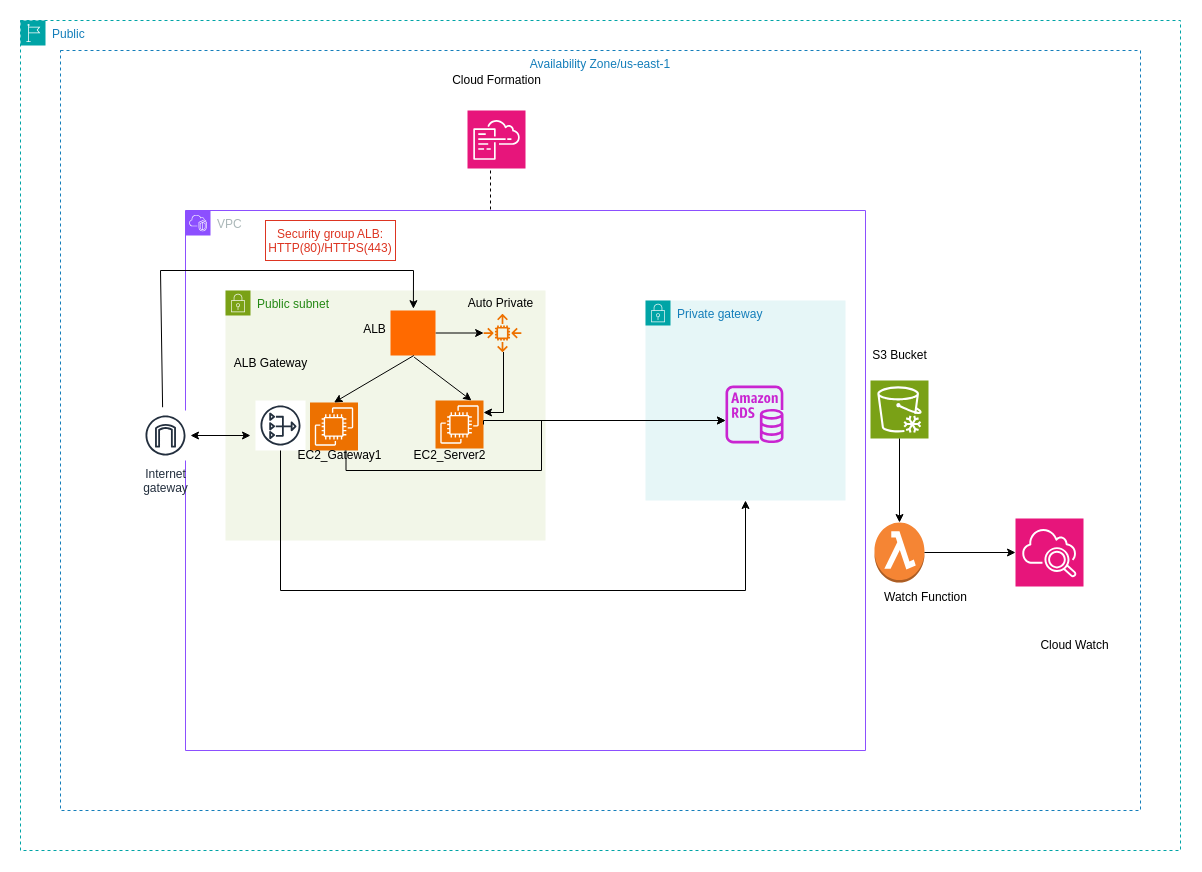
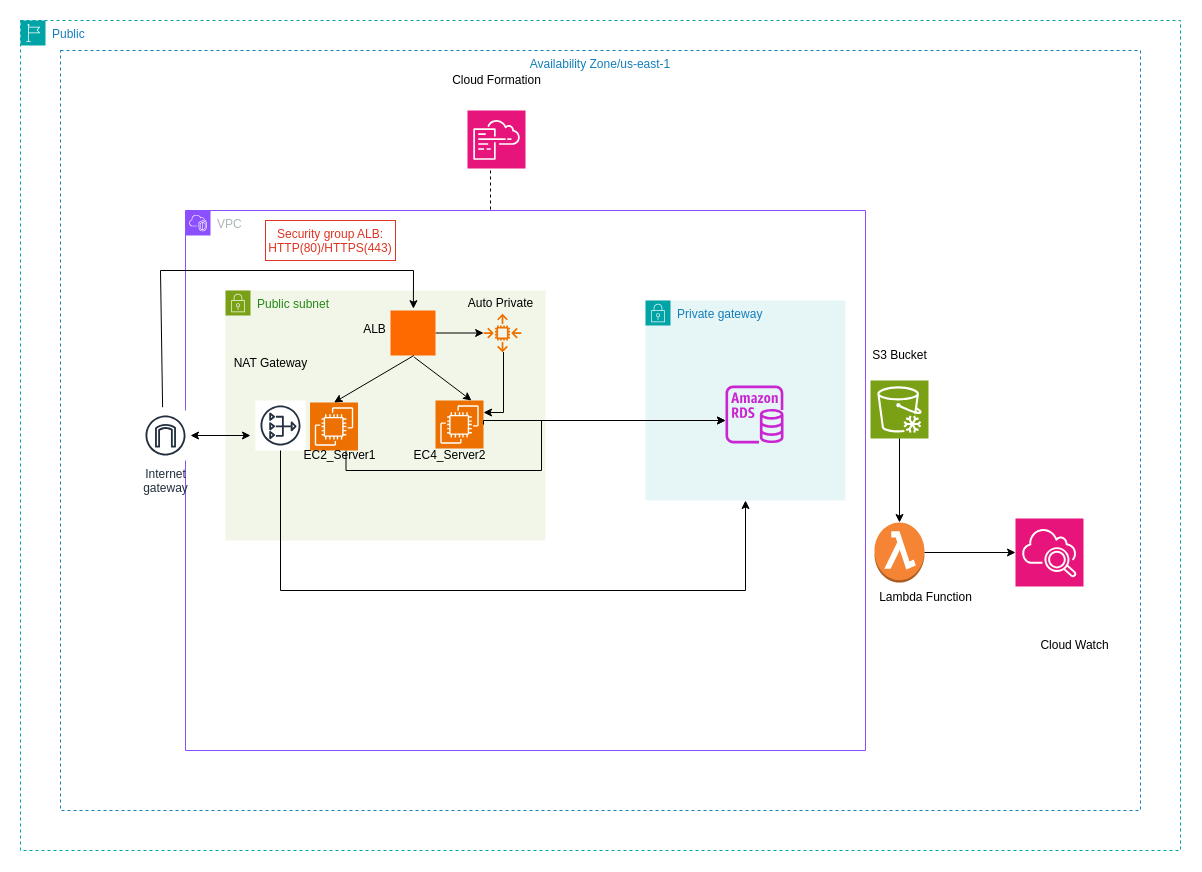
(271, 364) -> (271, 364)
(340, 456) -> (340, 456)
(450, 456) -> (450, 456)
(926, 598) -> (926, 598)
